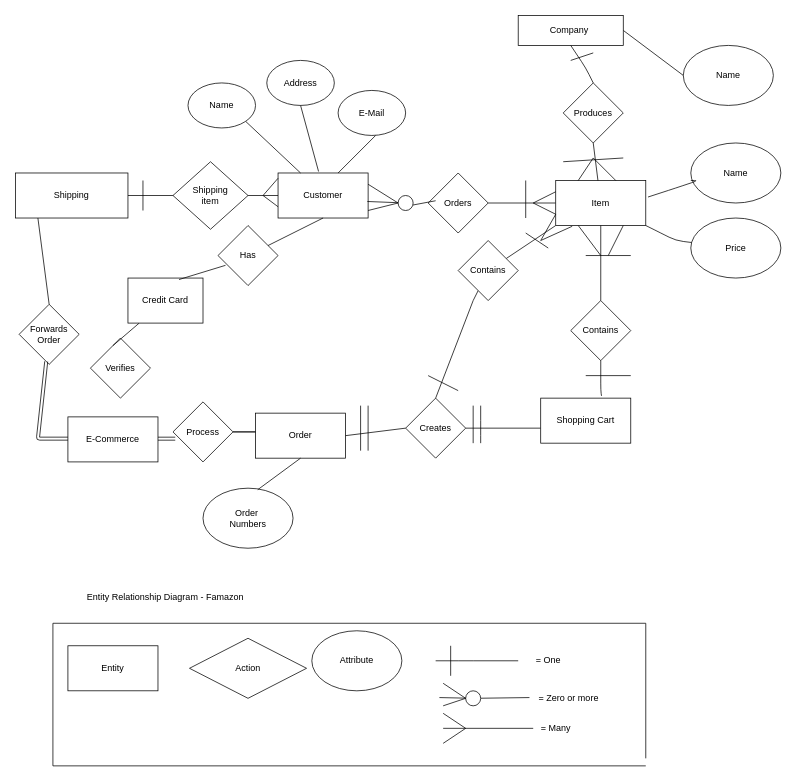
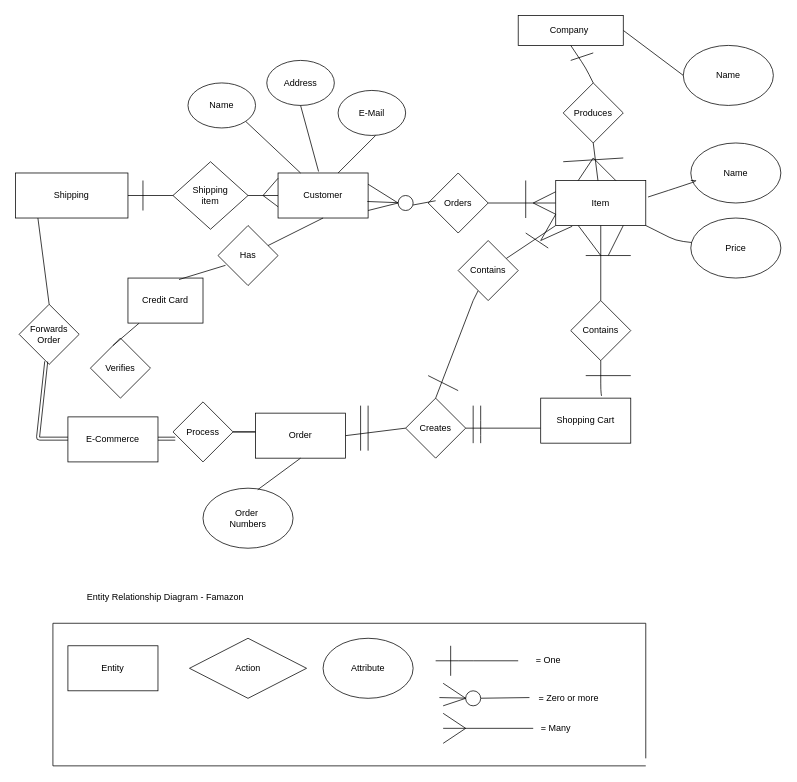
(357, 660) -> (368, 668)
